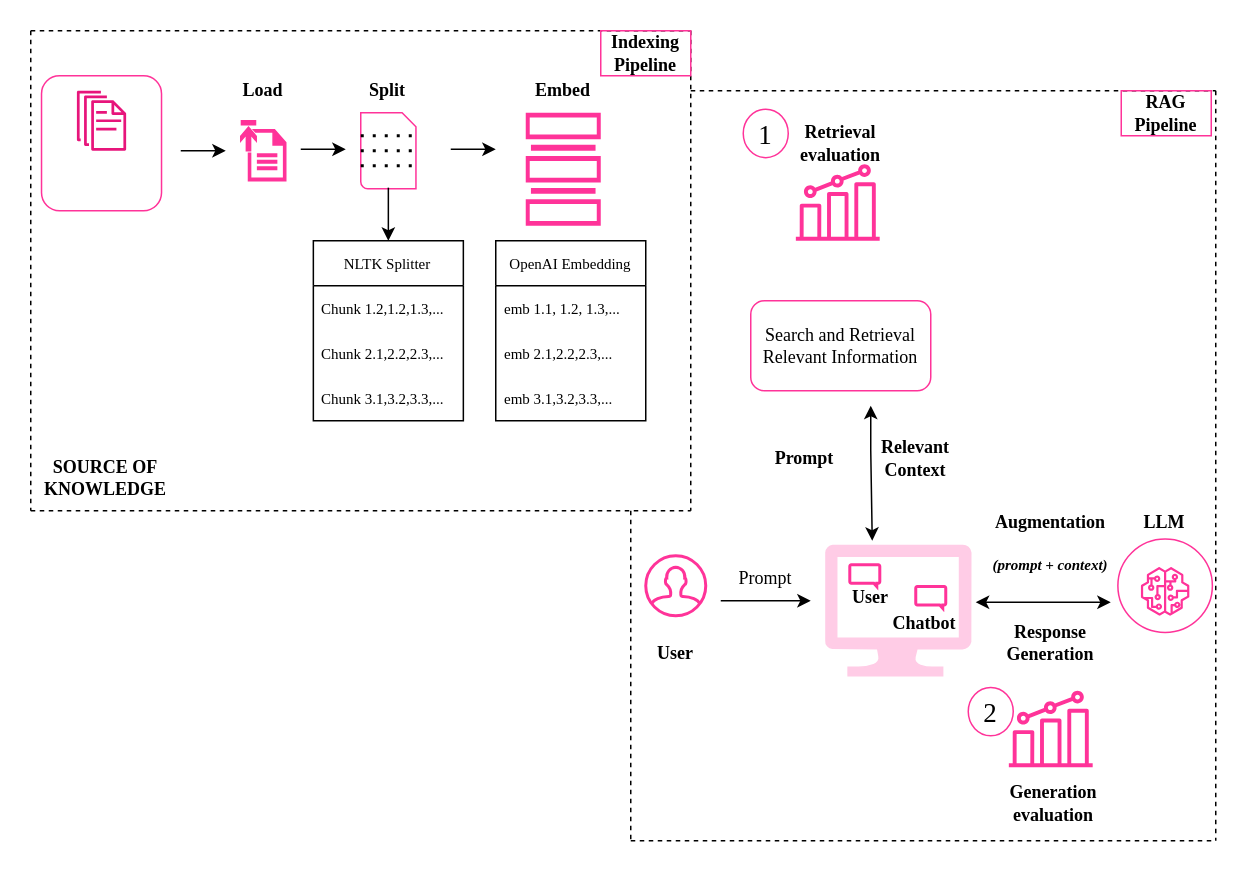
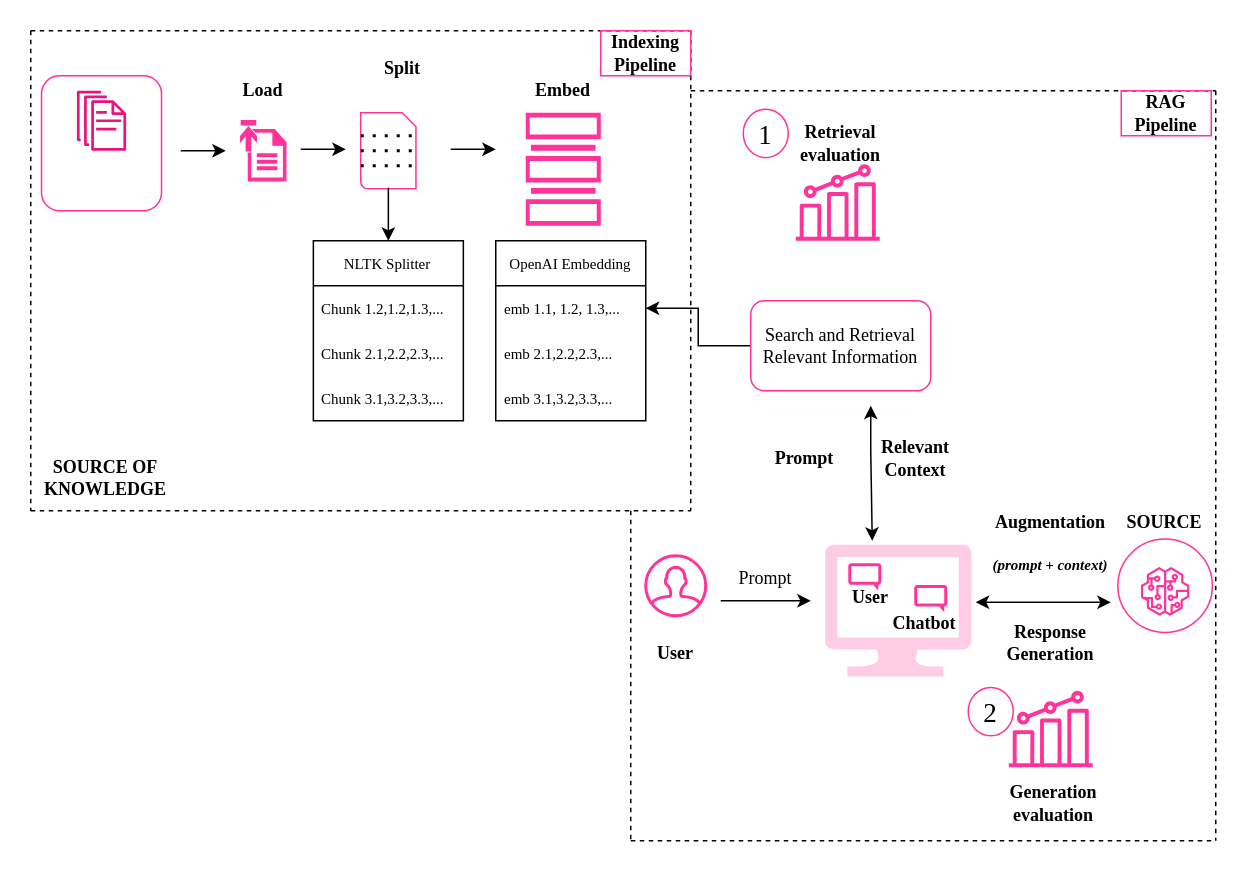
(388, 90) -> (403, 68)
none -> (698, 333)
(1165, 523) -> (1165, 523)
